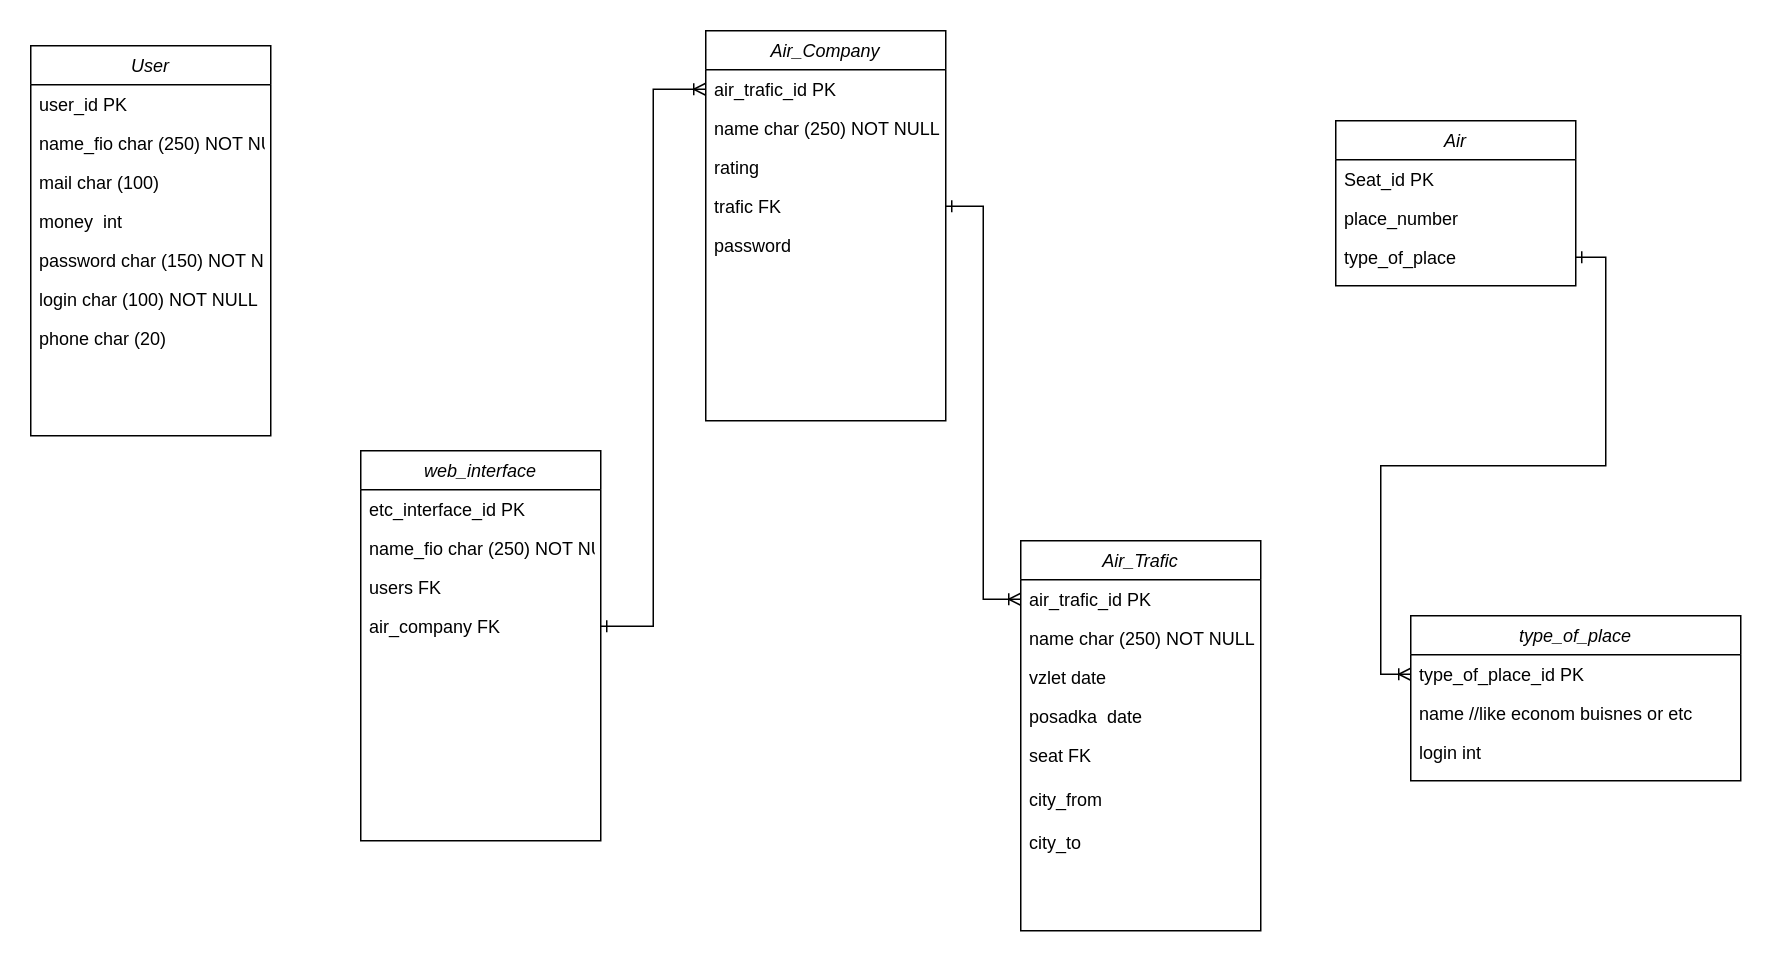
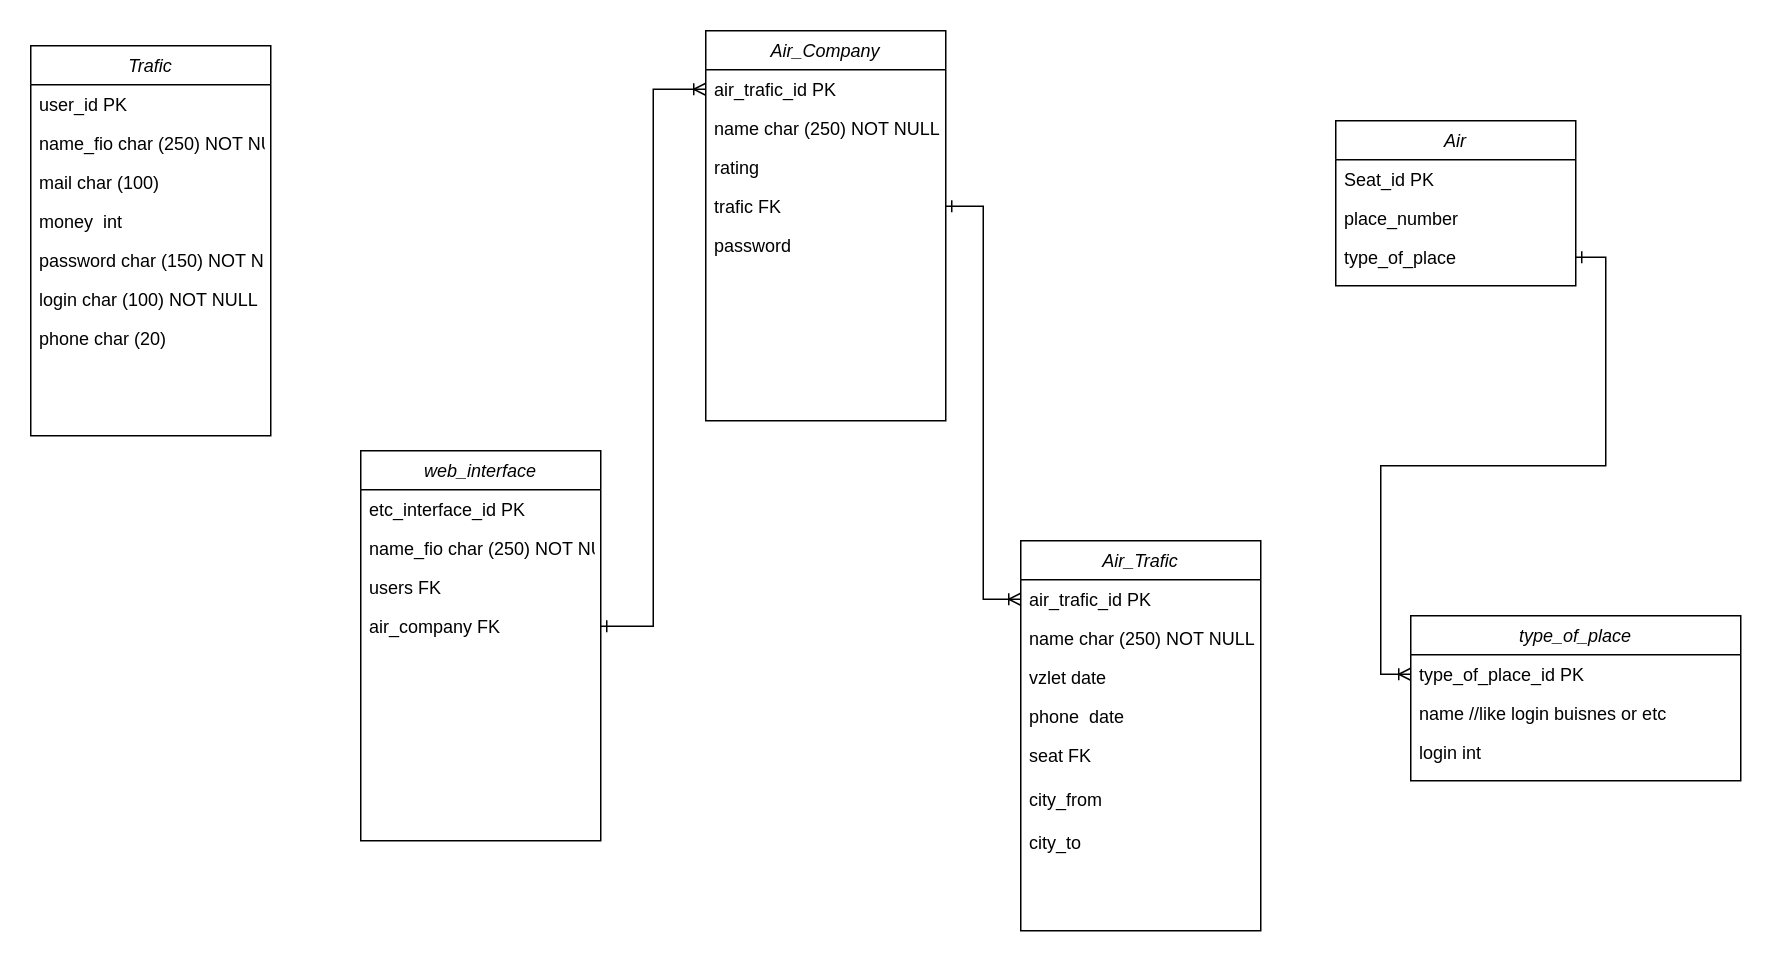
(150, 66) -> (150, 66)
(1567, 714) -> (1557, 714)
(1092, 717) -> (1082, 717)
